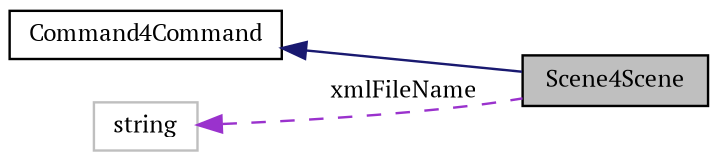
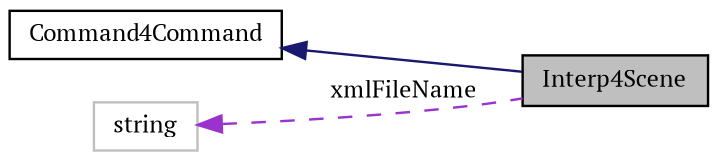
(615, 81) -> (615, 81)
